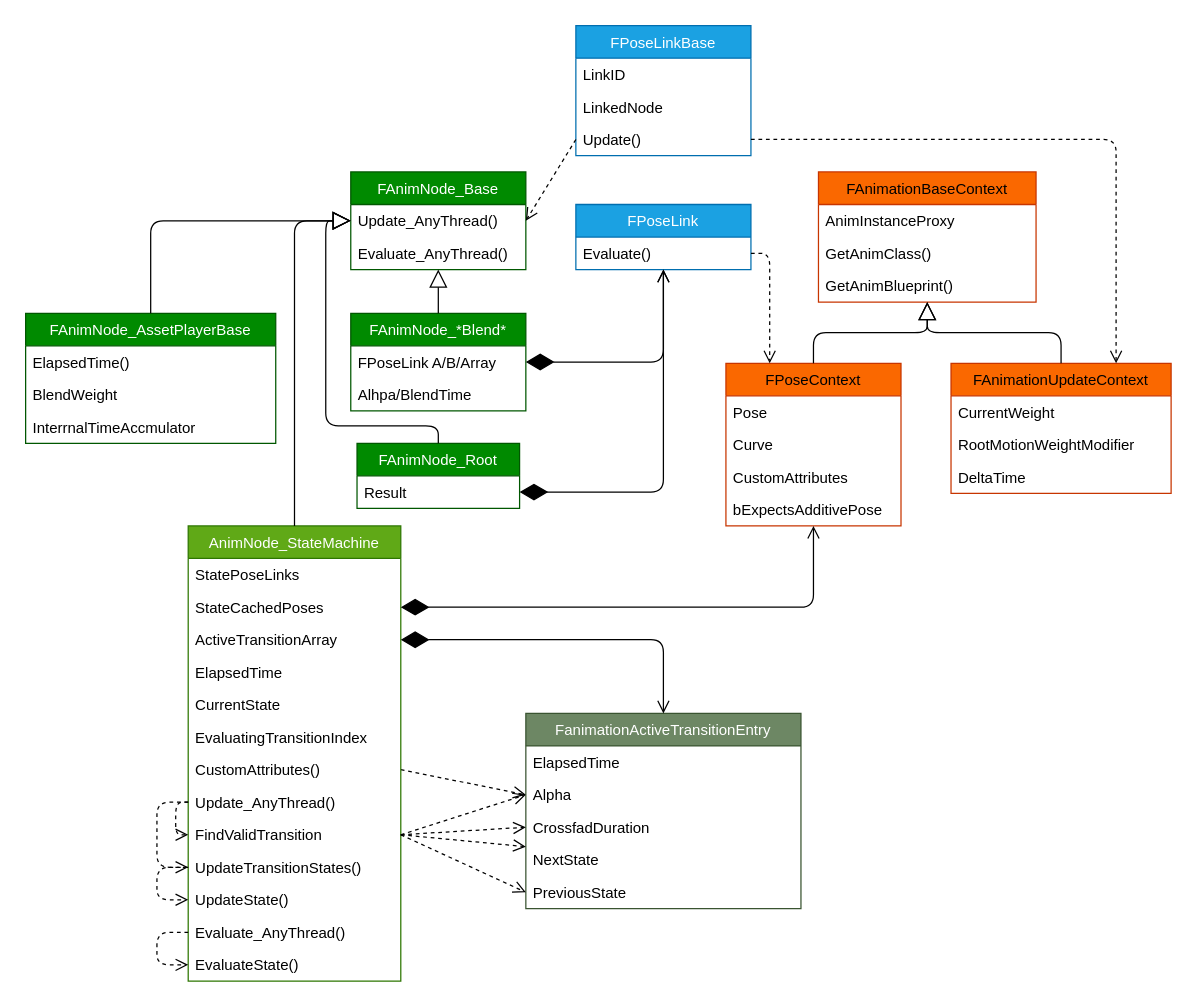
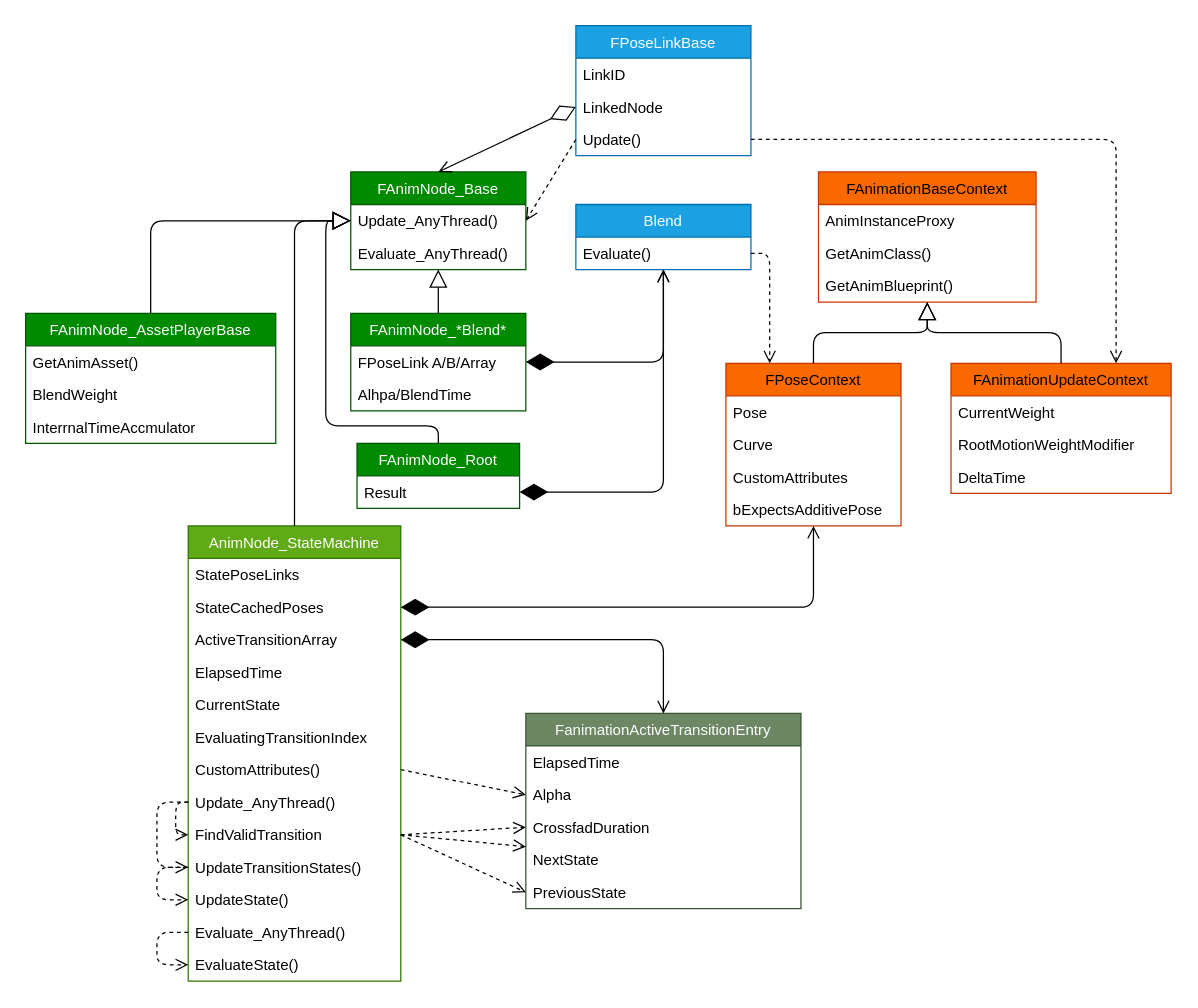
none -> (496, 144)
(663, 221) -> (663, 221)
(83, 363) -> (89, 363)
(465, 814) -> none
